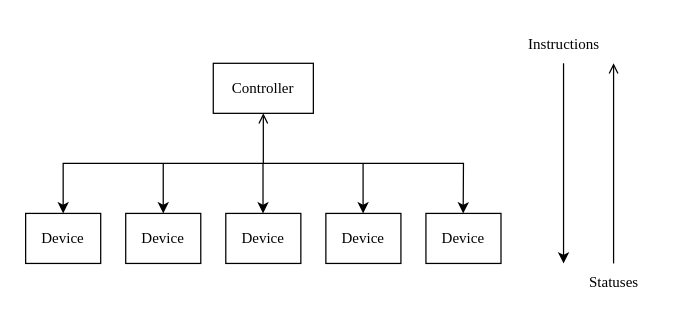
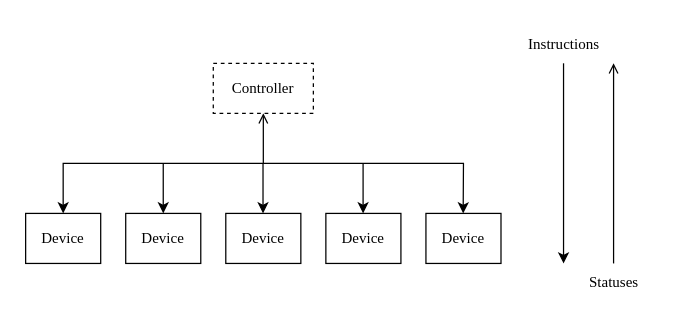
(263, 88) -> (263, 88)
